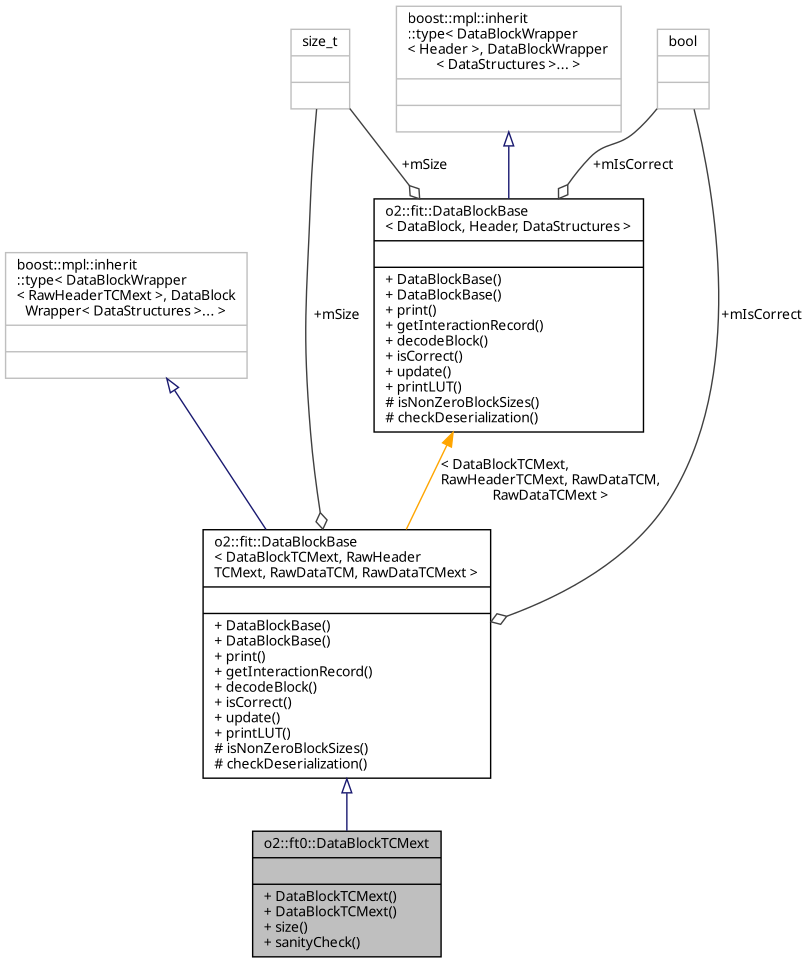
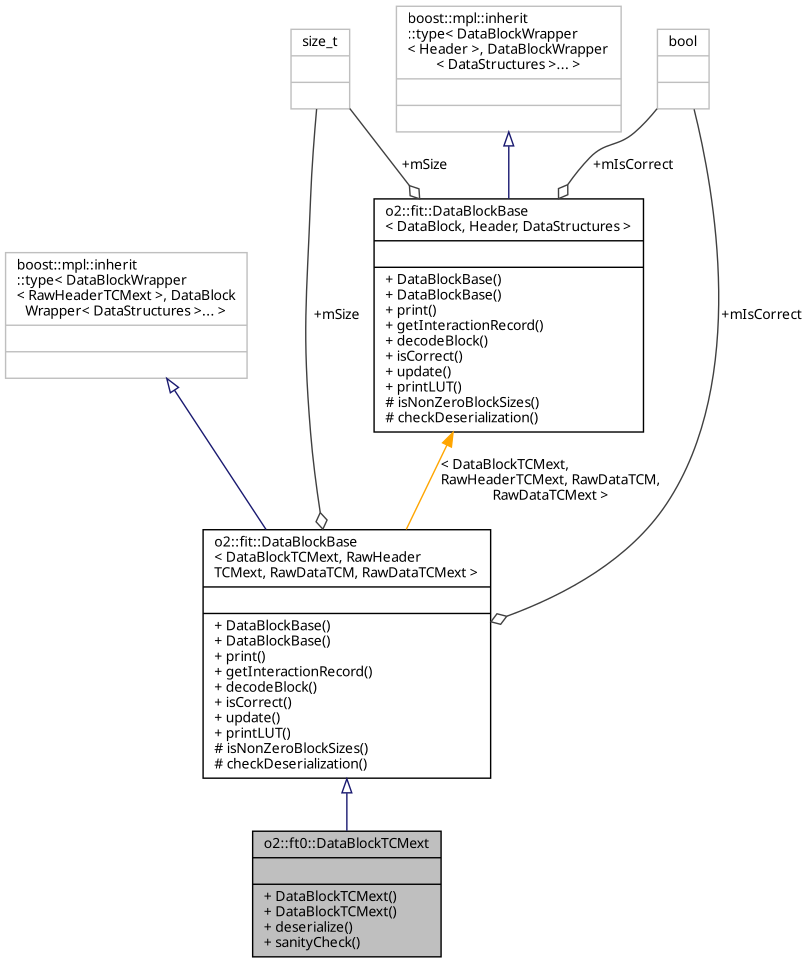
(286, 928) -> (308, 928)
